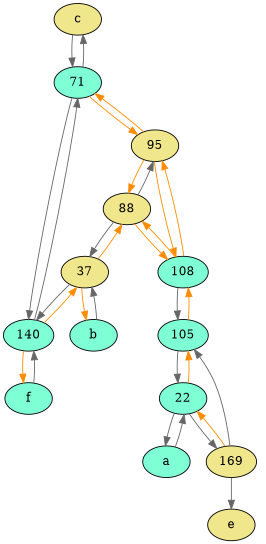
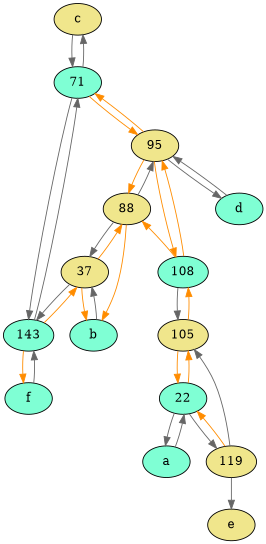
none -> (239, 209)
(148, 239) -> (121, 270)
(29, 335) -> (29, 335)
(183, 335) -> (183, 335)
(177, 362) -> (177, 362)
(231, 462) -> (231, 462)
